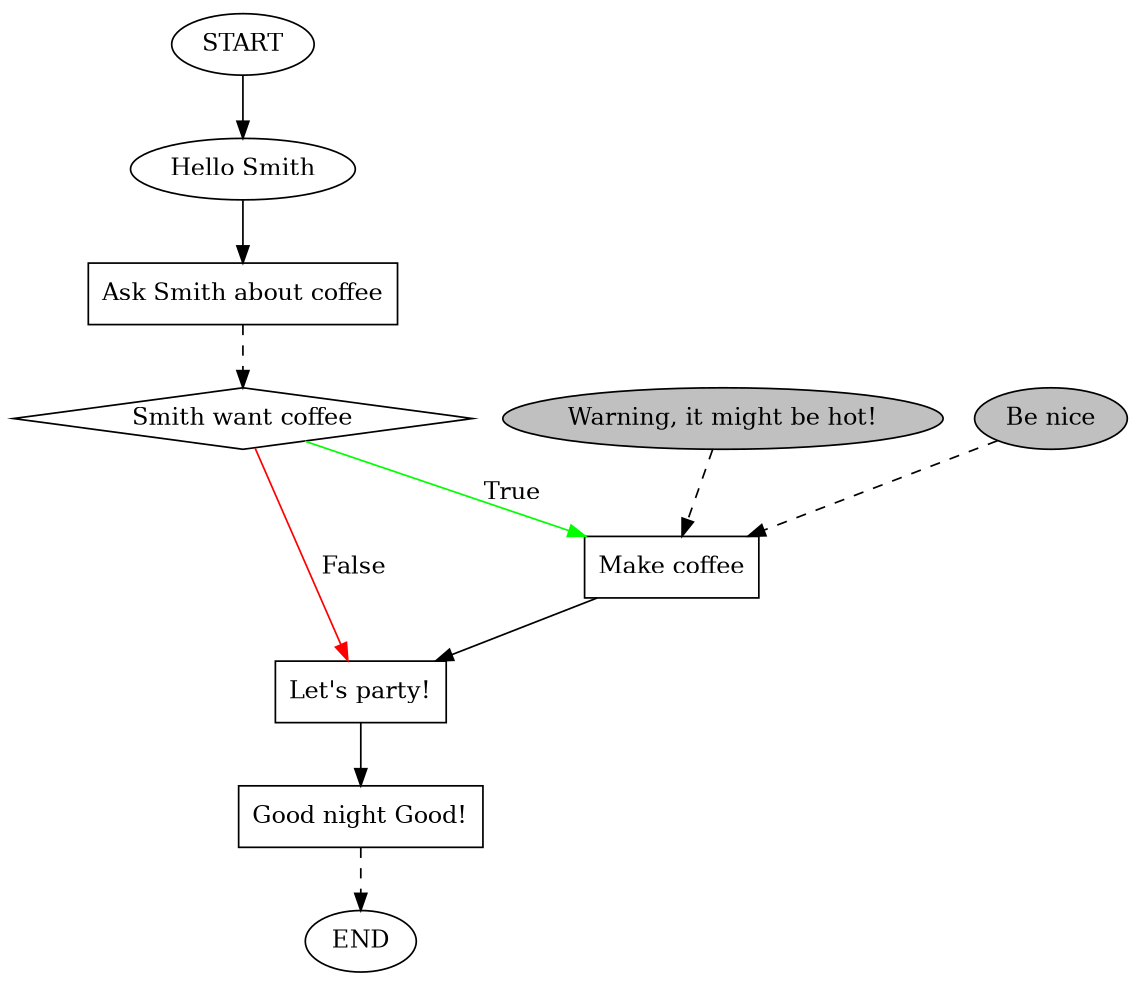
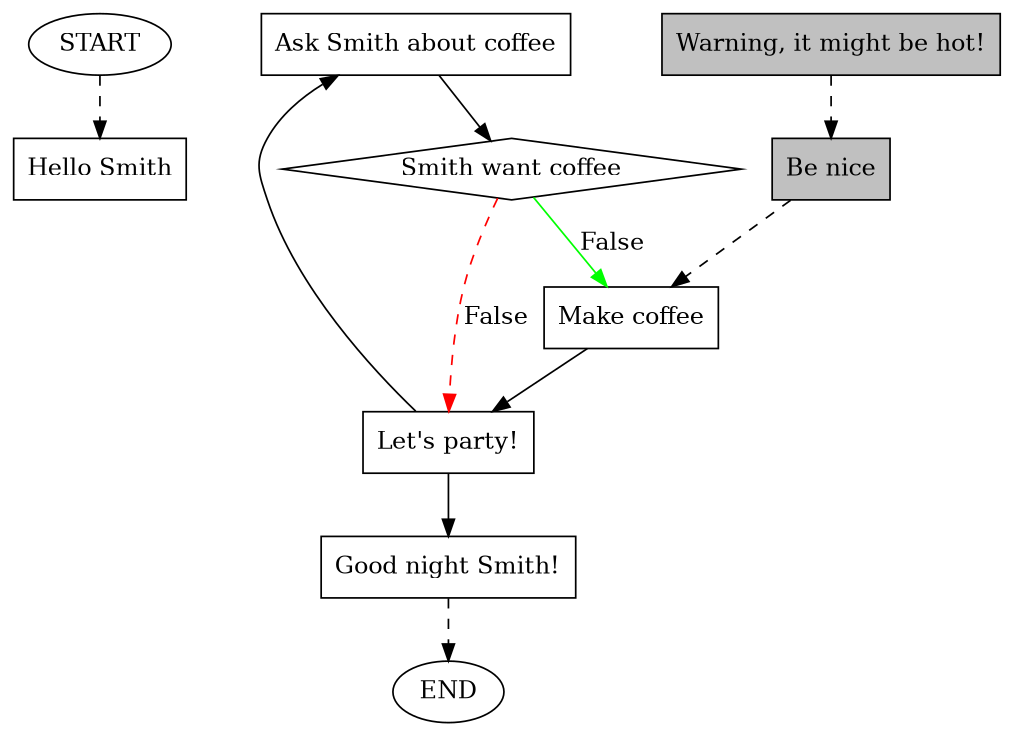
(243, 98) -> (100, 98)
(243, 169) -> (100, 169)
(243, 223) -> (291, 254)
(243, 348) -> (460, 101)
(723, 419) -> (831, 44)
(1051, 419) -> (831, 169)
(700, 485) -> (831, 98)
(513, 493) -> (612, 243)
(298, 546) -> (462, 293)
(361, 817) -> (448, 567)
